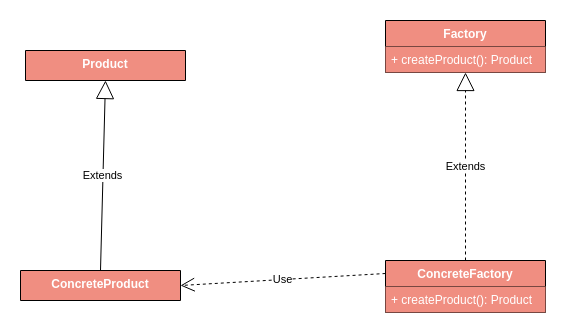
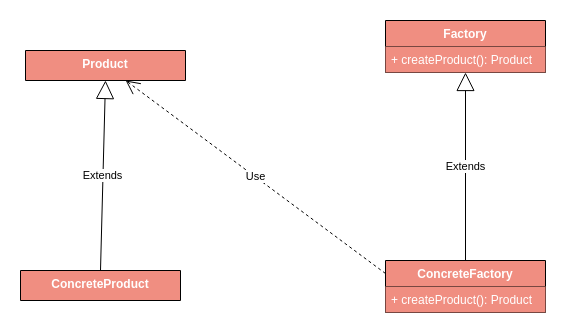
(466, 215) -> (466, 215)
(285, 279) -> (257, 178)
